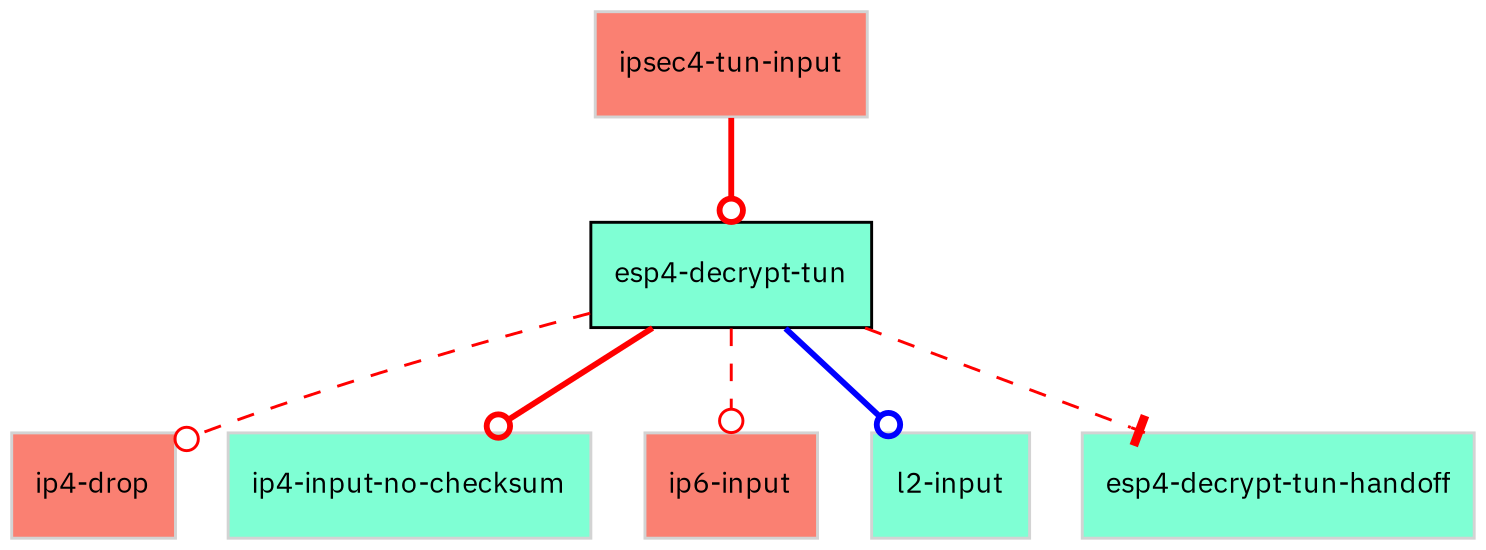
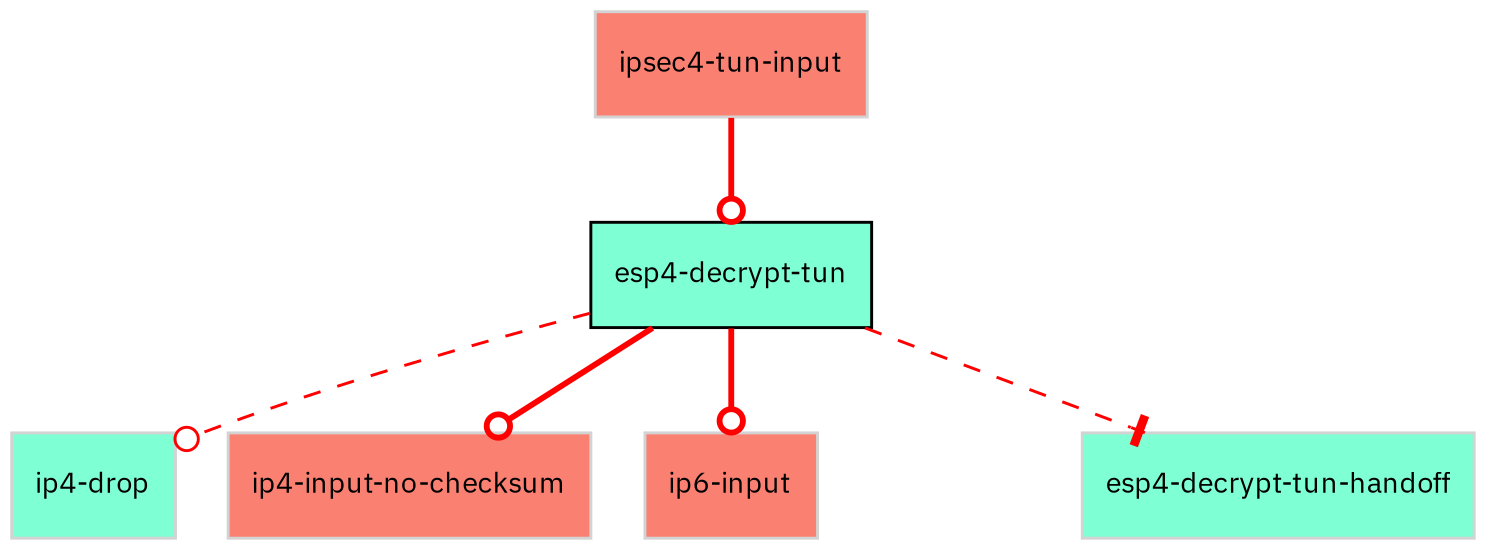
(731, 369) -> (731, 369)
(94, 486) -> (94, 486)
(410, 486) -> (410, 486)
(951, 486) -> none
